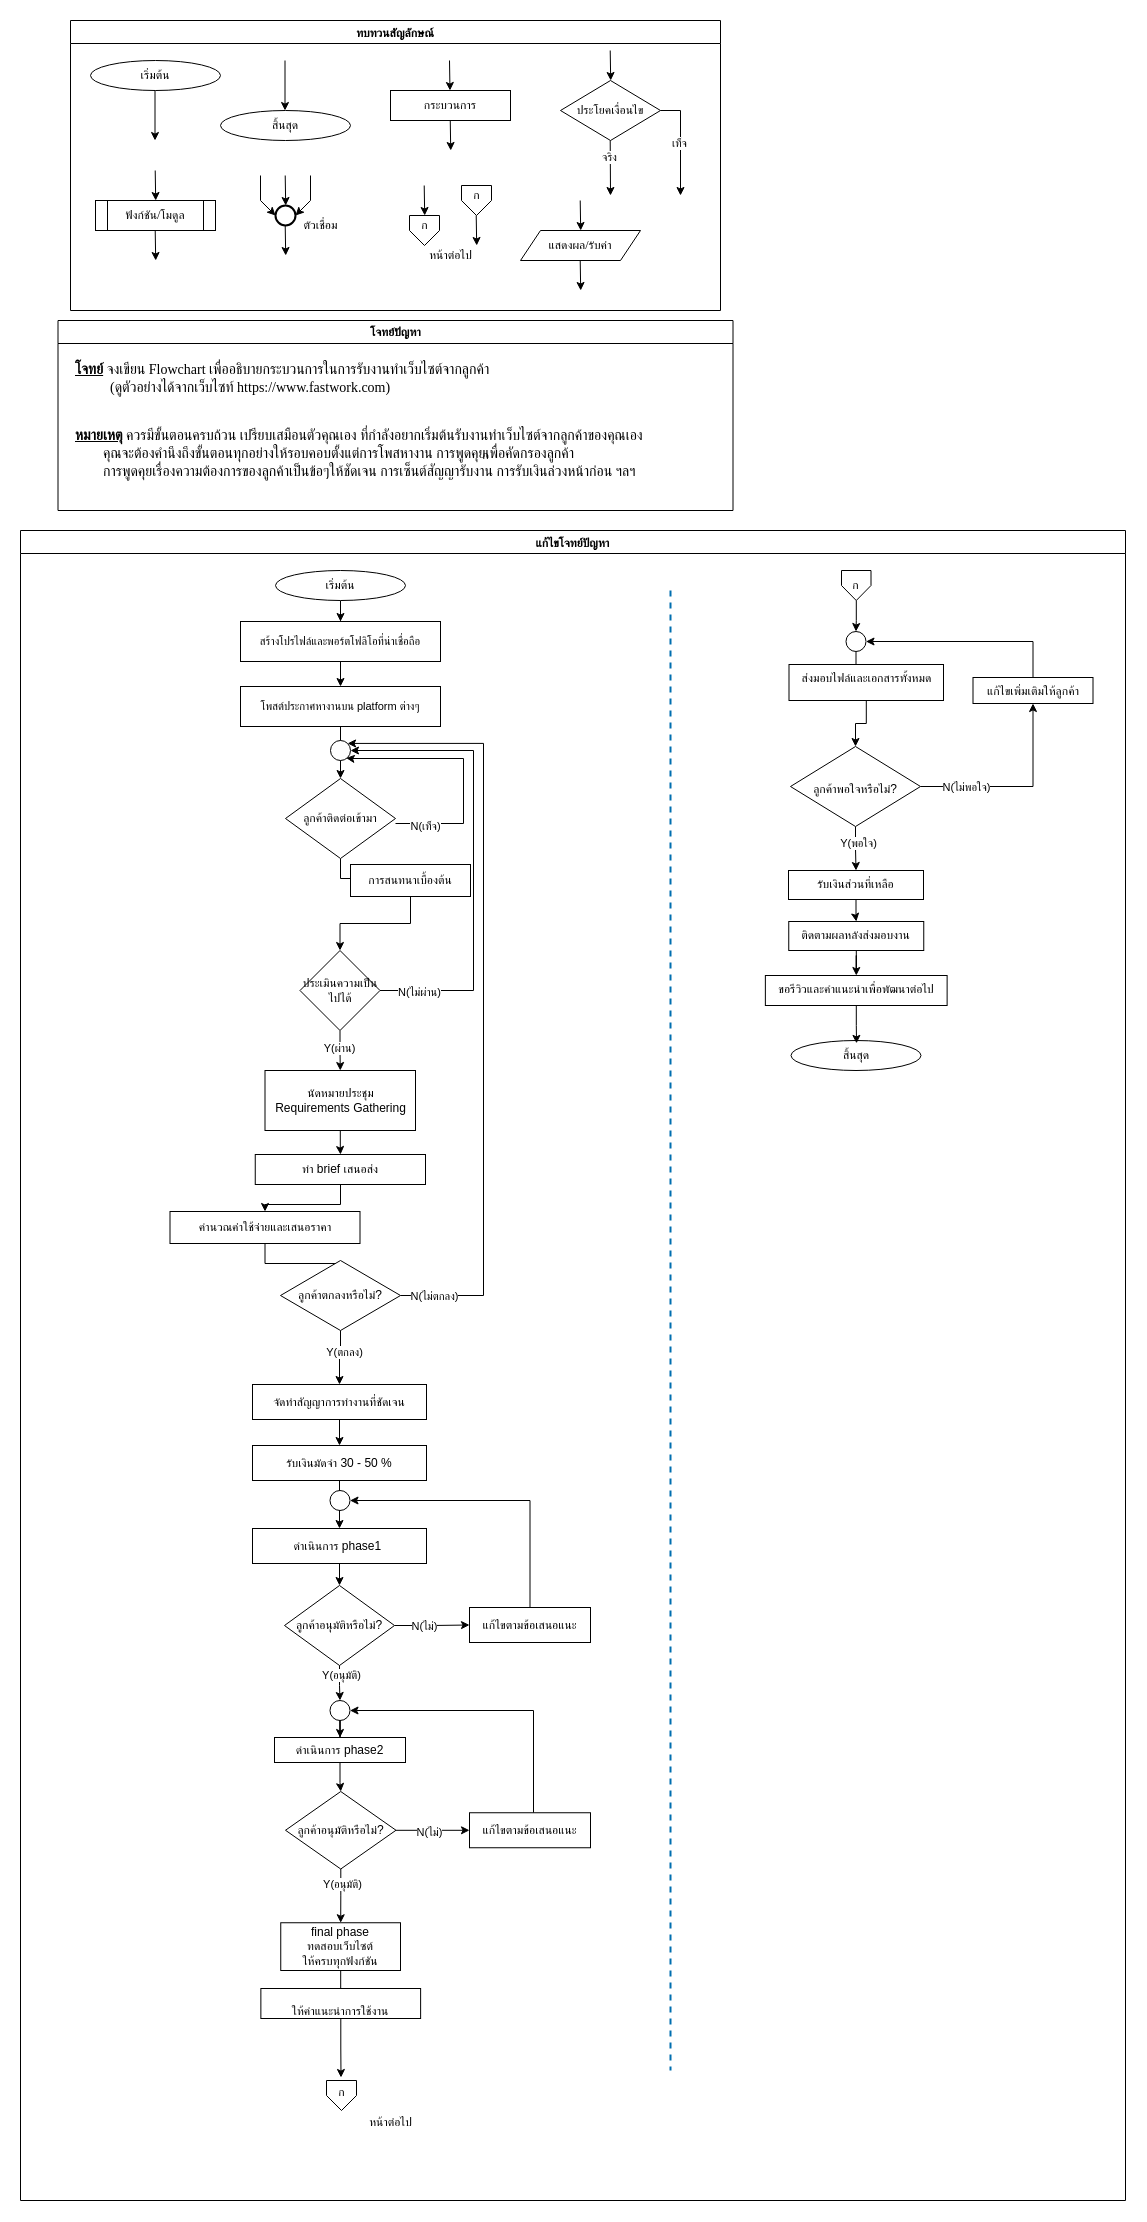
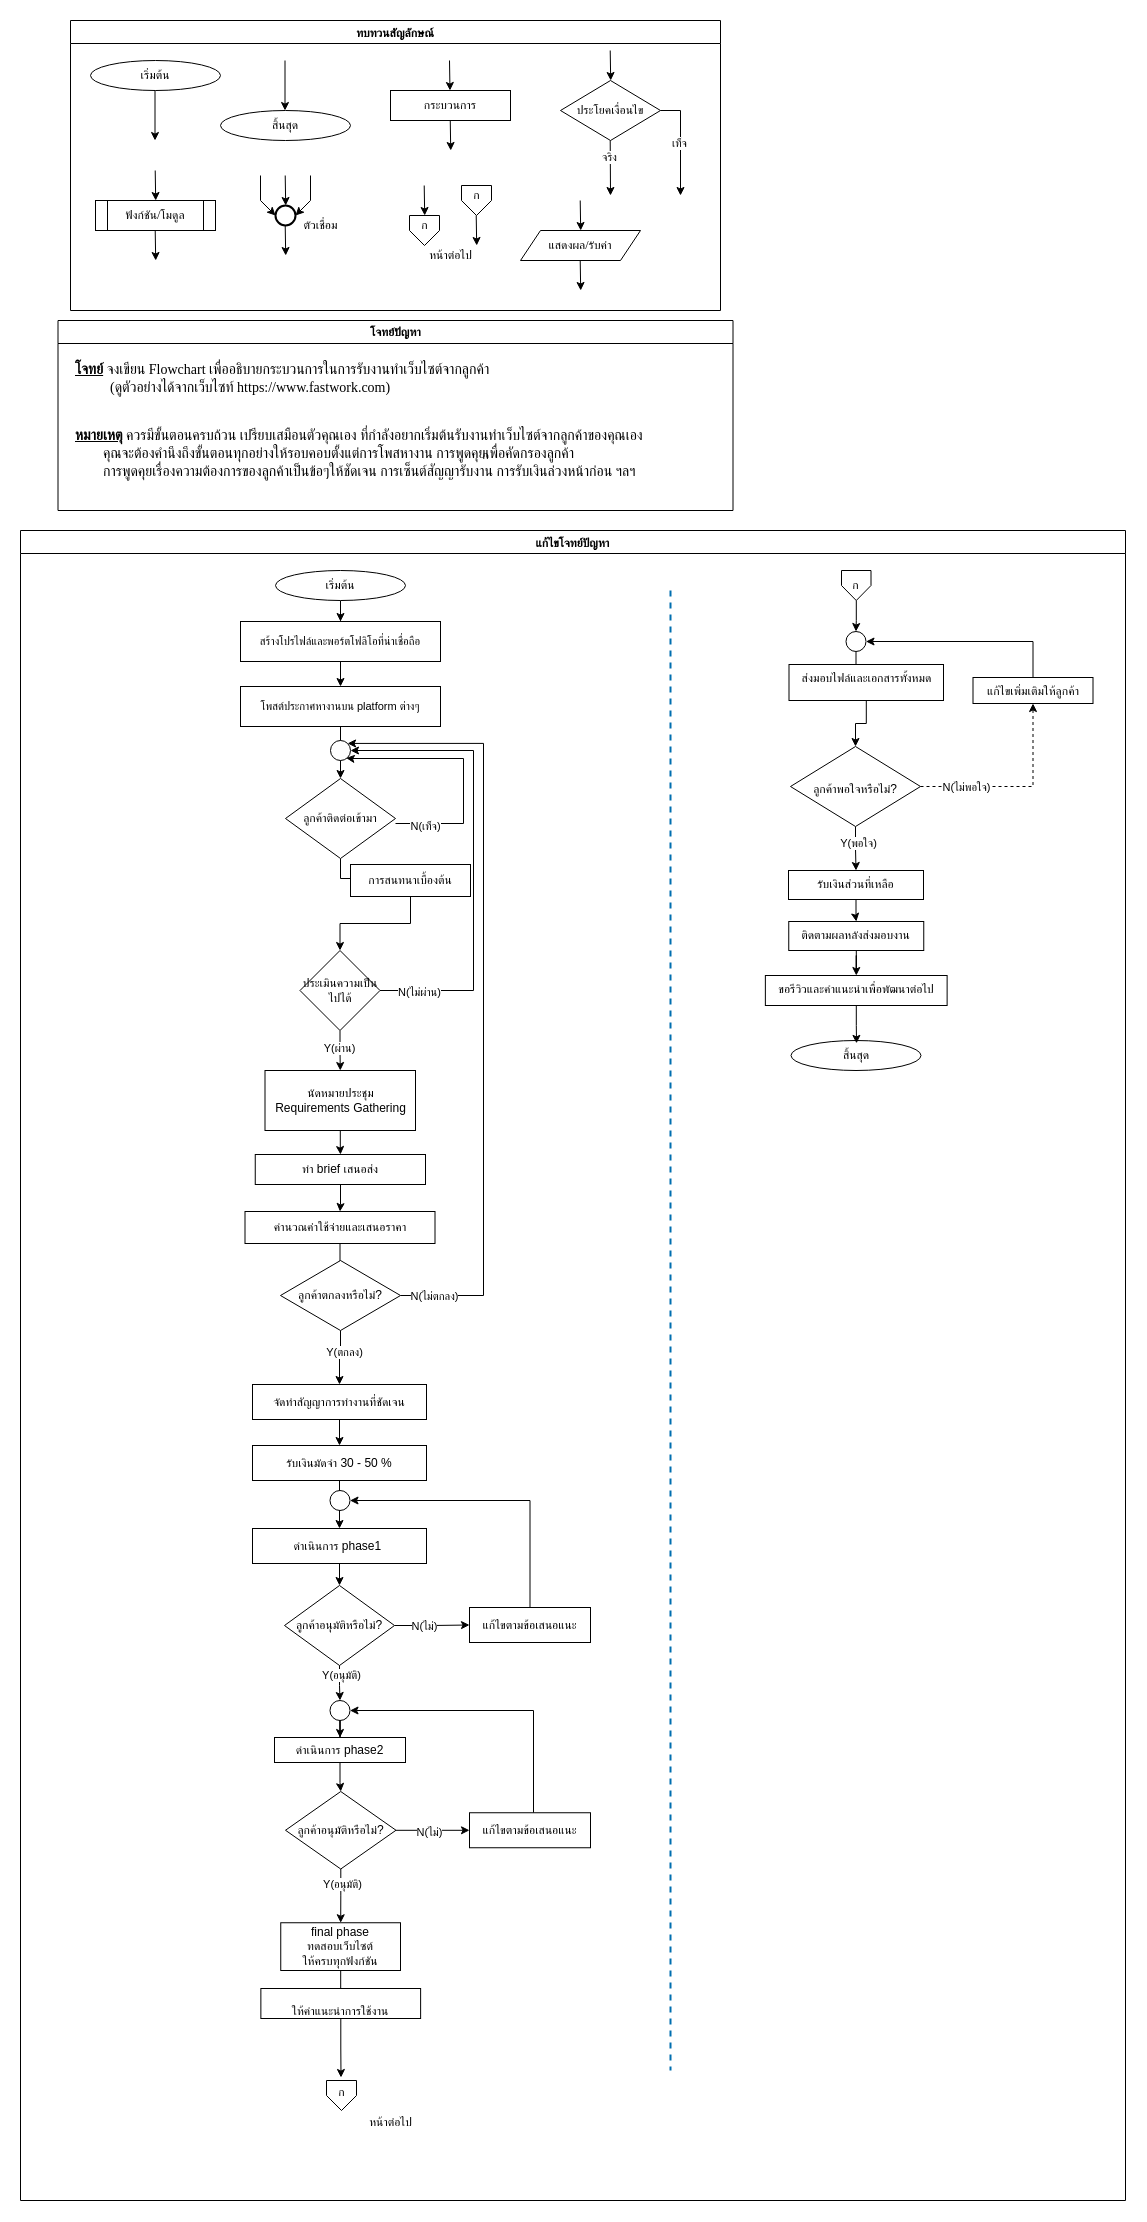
(1033, 771) -> (1033, 771)
(265, 1228) -> (340, 1228)
